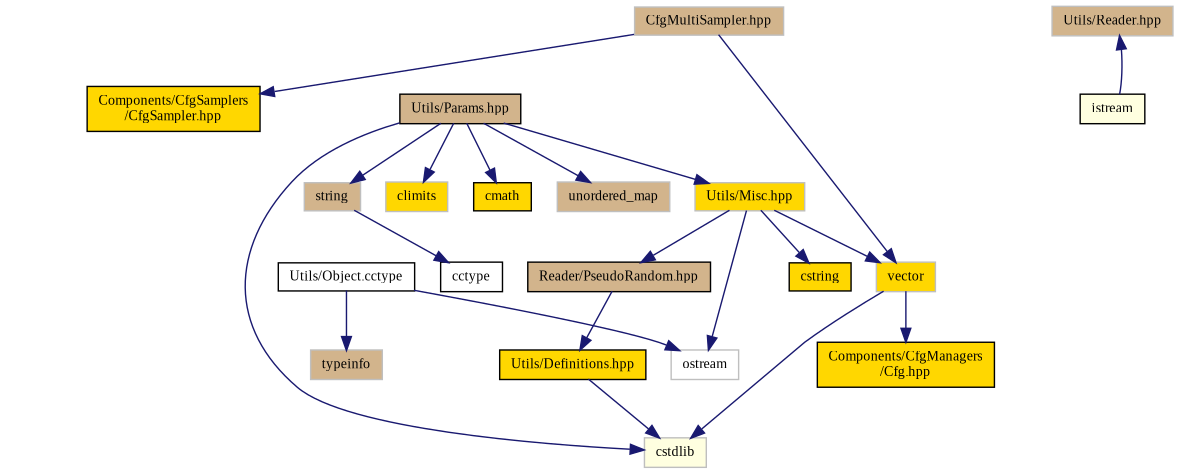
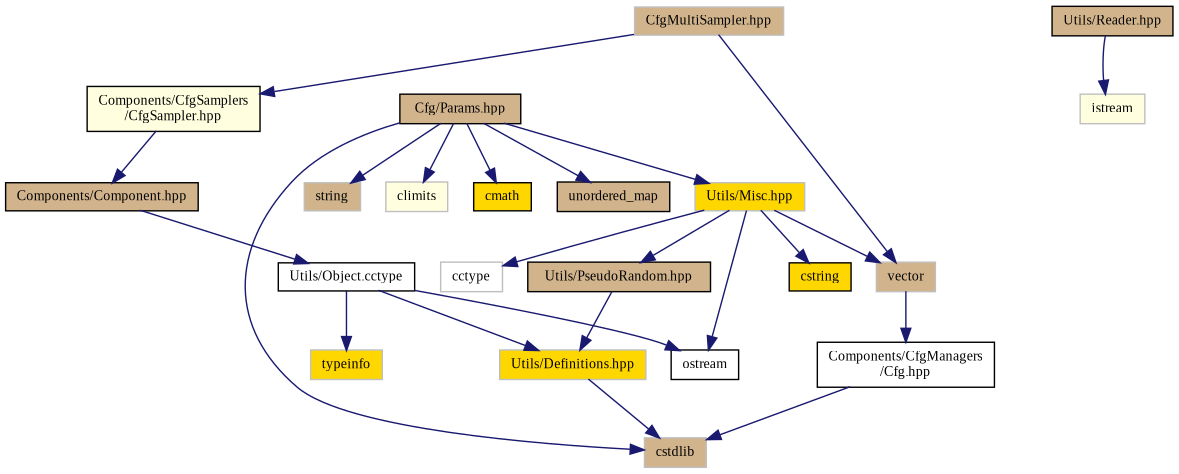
(1112, 21) -> (1112, 21)
(1122, 72) -> (1103, 58)
(174, 109) -> (174, 109)
(460, 109) -> (460, 109)
(1112, 109) -> (1112, 109)
none -> (102, 197)
(417, 197) -> (417, 197)
(614, 197) -> (614, 197)
(395, 233) -> (610, 235)
(472, 277) -> (472, 277)
(619, 277) -> (619, 277)
(906, 277) -> (906, 277)
none -> (452, 318)
(789, 355) -> (785, 411)
(346, 365) -> (346, 365)
(573, 365) -> (573, 365)
(705, 365) -> (705, 365)
(906, 365) -> (906, 365)
(675, 453) -> (675, 453)
